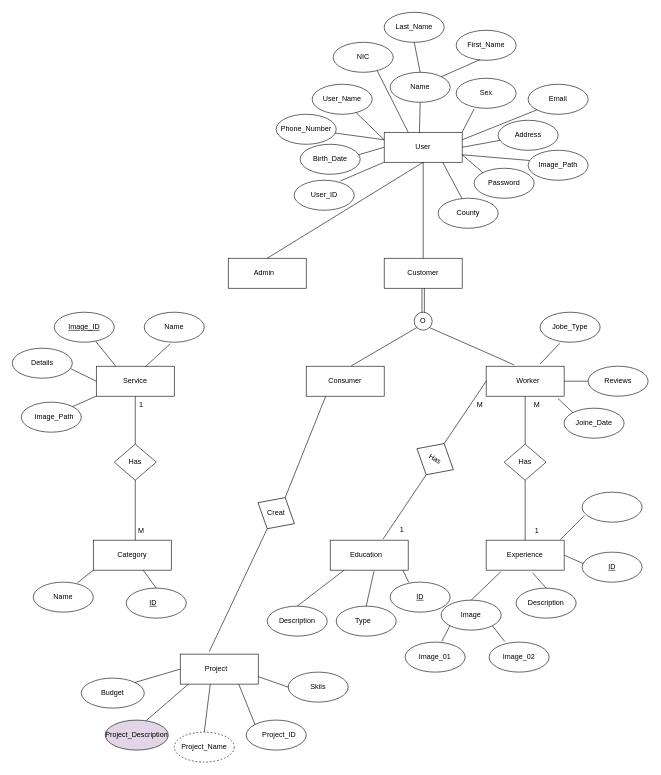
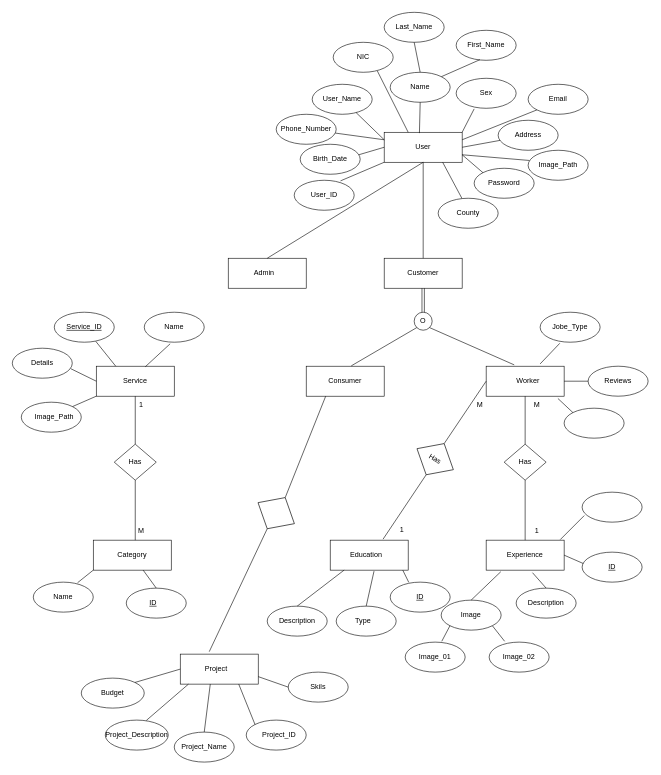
(84, 327) -> (84, 327)
(594, 423) -> none
(276, 513) -> none
(137, 735) -> (137, 735)
(204, 747) -> (204, 747)
